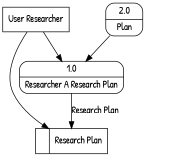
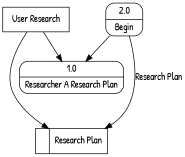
(36, 20) -> (36, 20)
(124, 27) -> (124, 27)
(72, 107) -> (134, 84)
